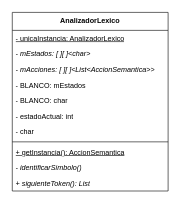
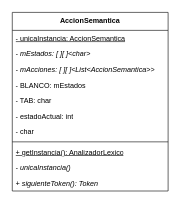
(90, 21) -> (90, 21)
(77, 39) -> (76, 39)
(41, 101) -> (35, 101)
(77, 153) -> (78, 153)
(55, 168) -> (49, 168)
(59, 184) -> (62, 184)
